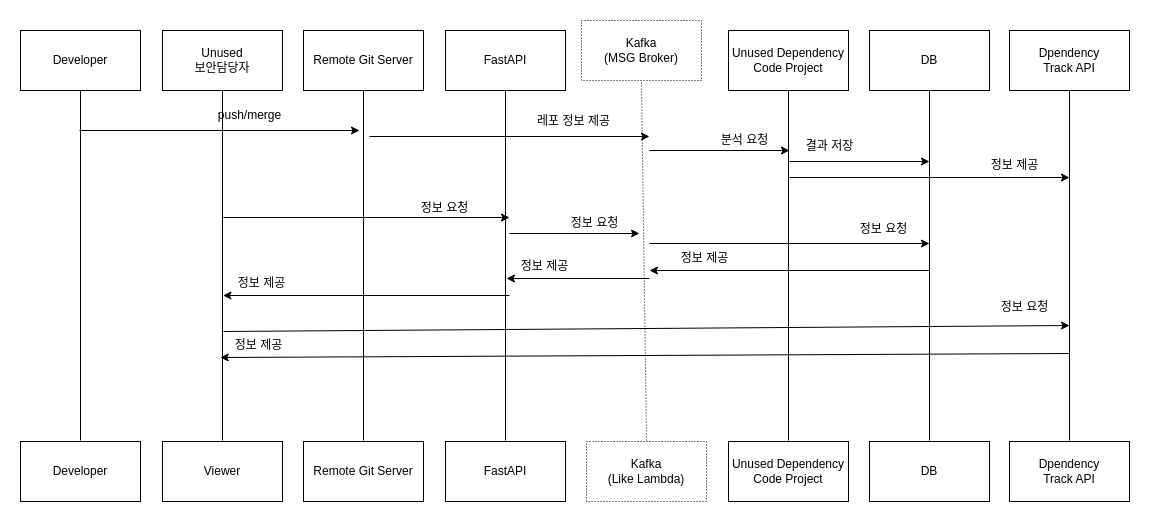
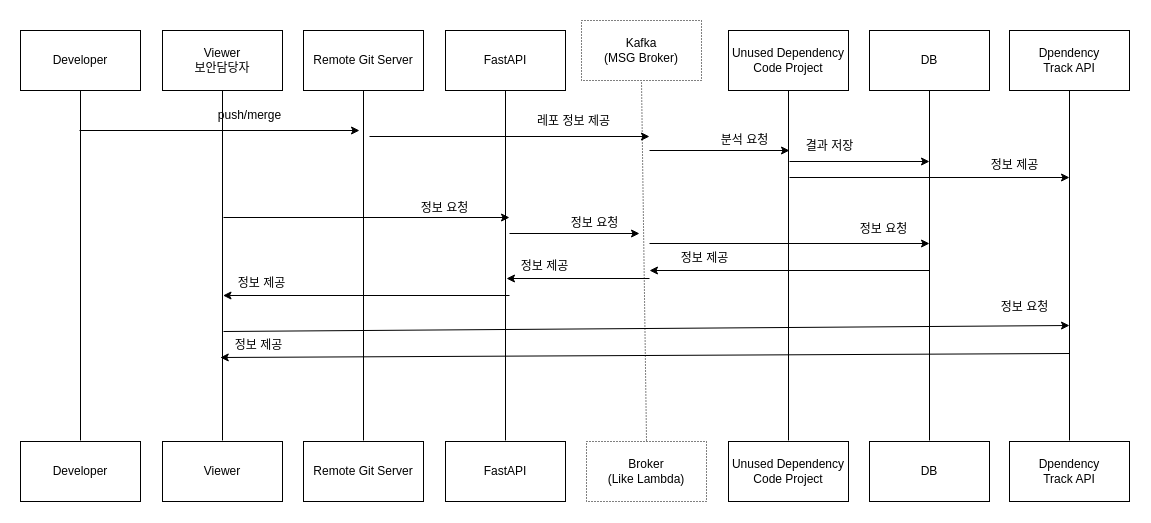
(223, 61) -> (223, 61)
(647, 472) -> (647, 472)
